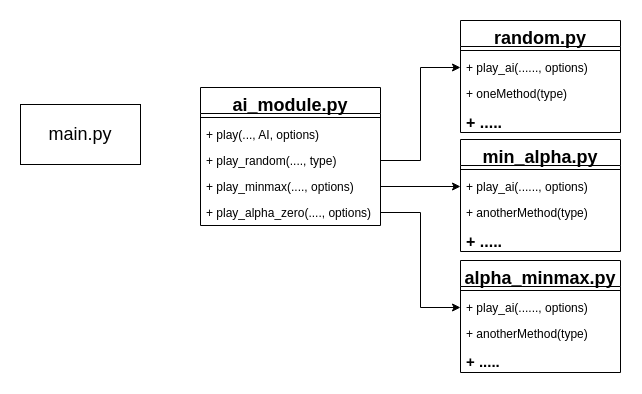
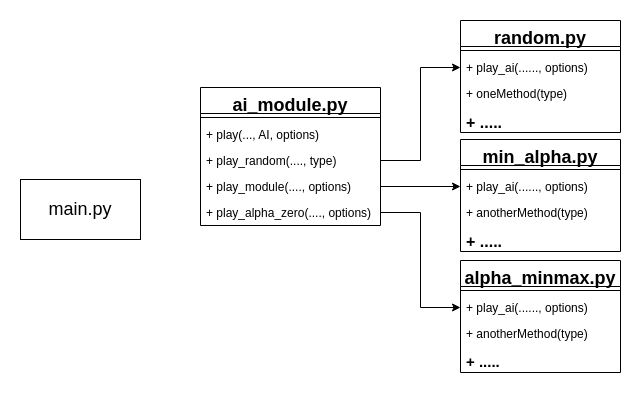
(81, 135) -> (81, 210)
(284, 187) -> (284, 187)
